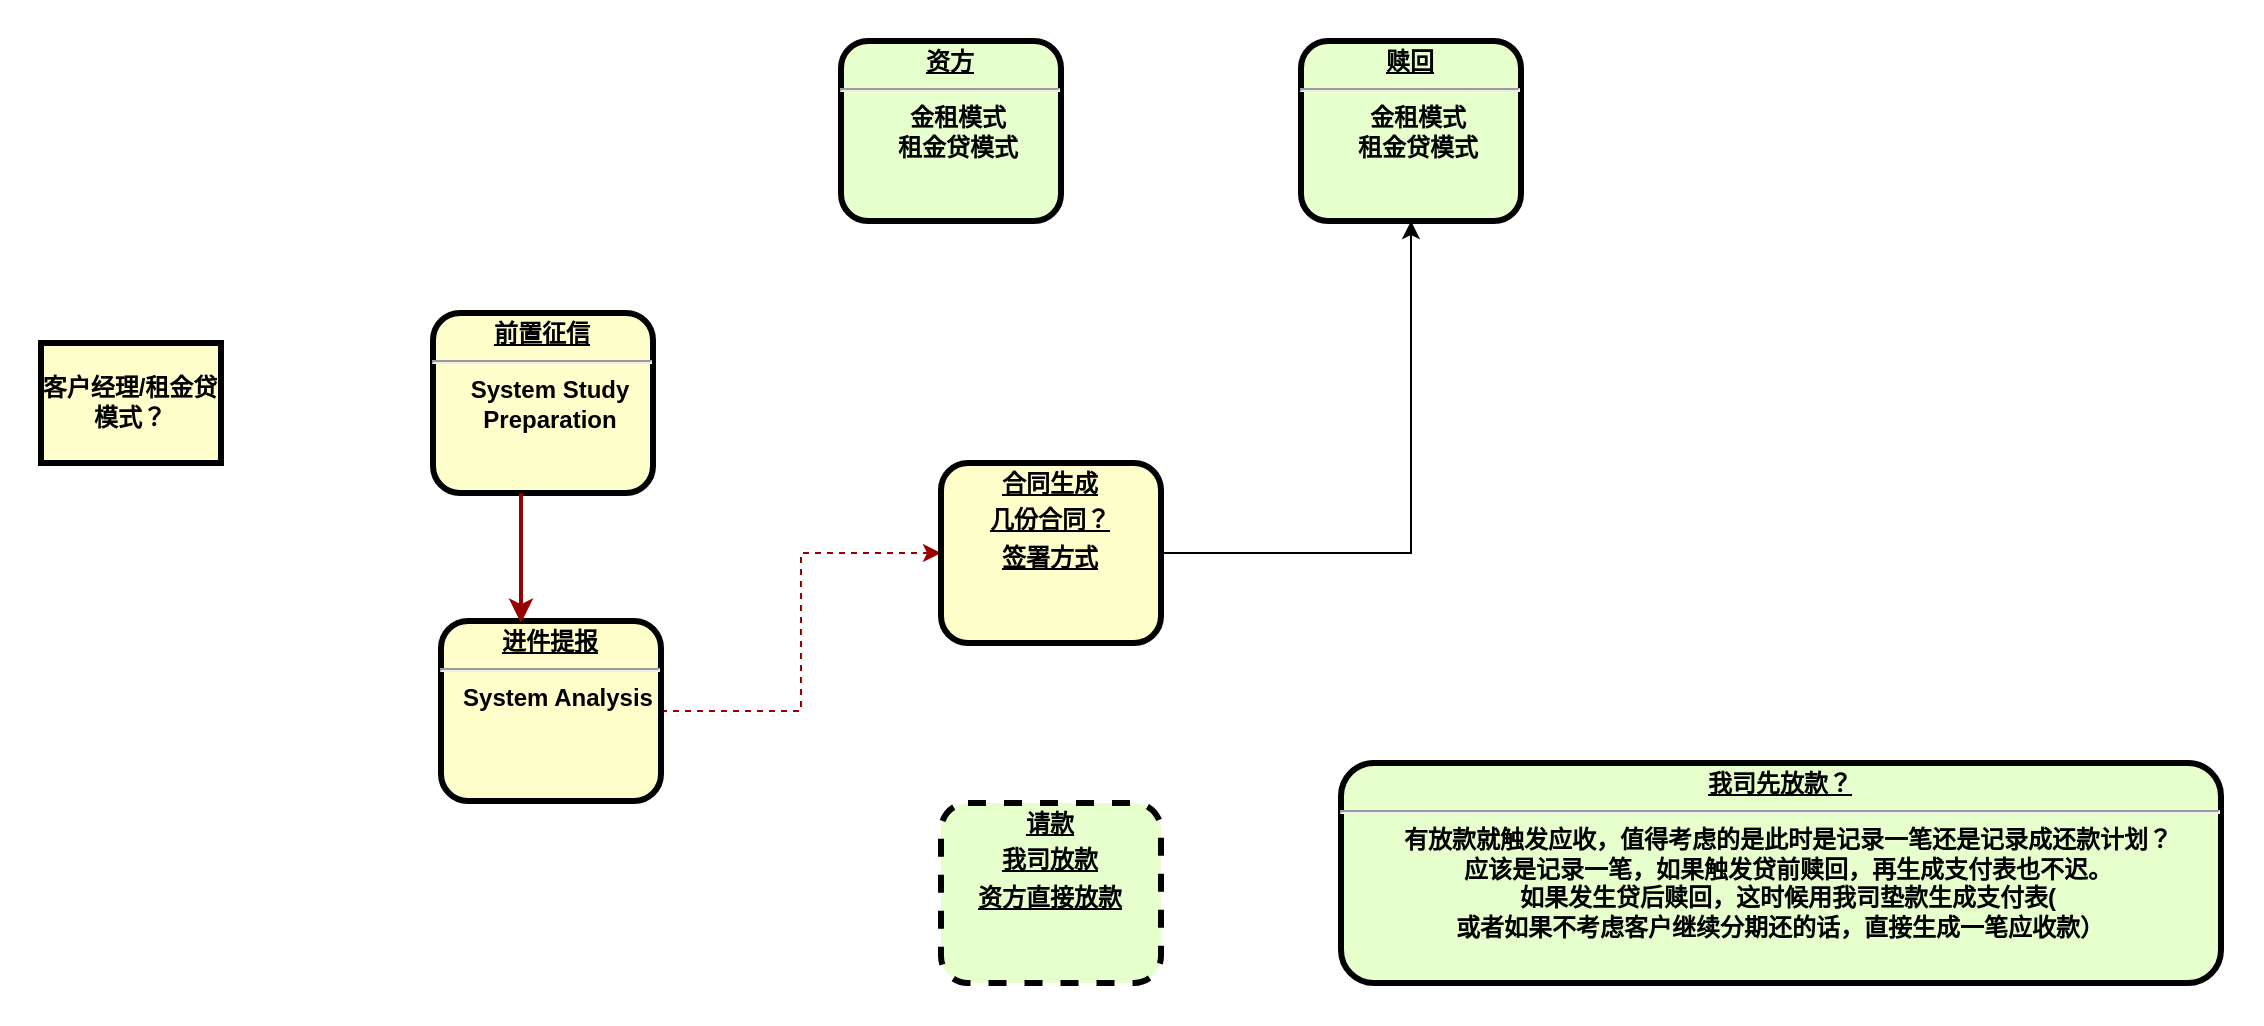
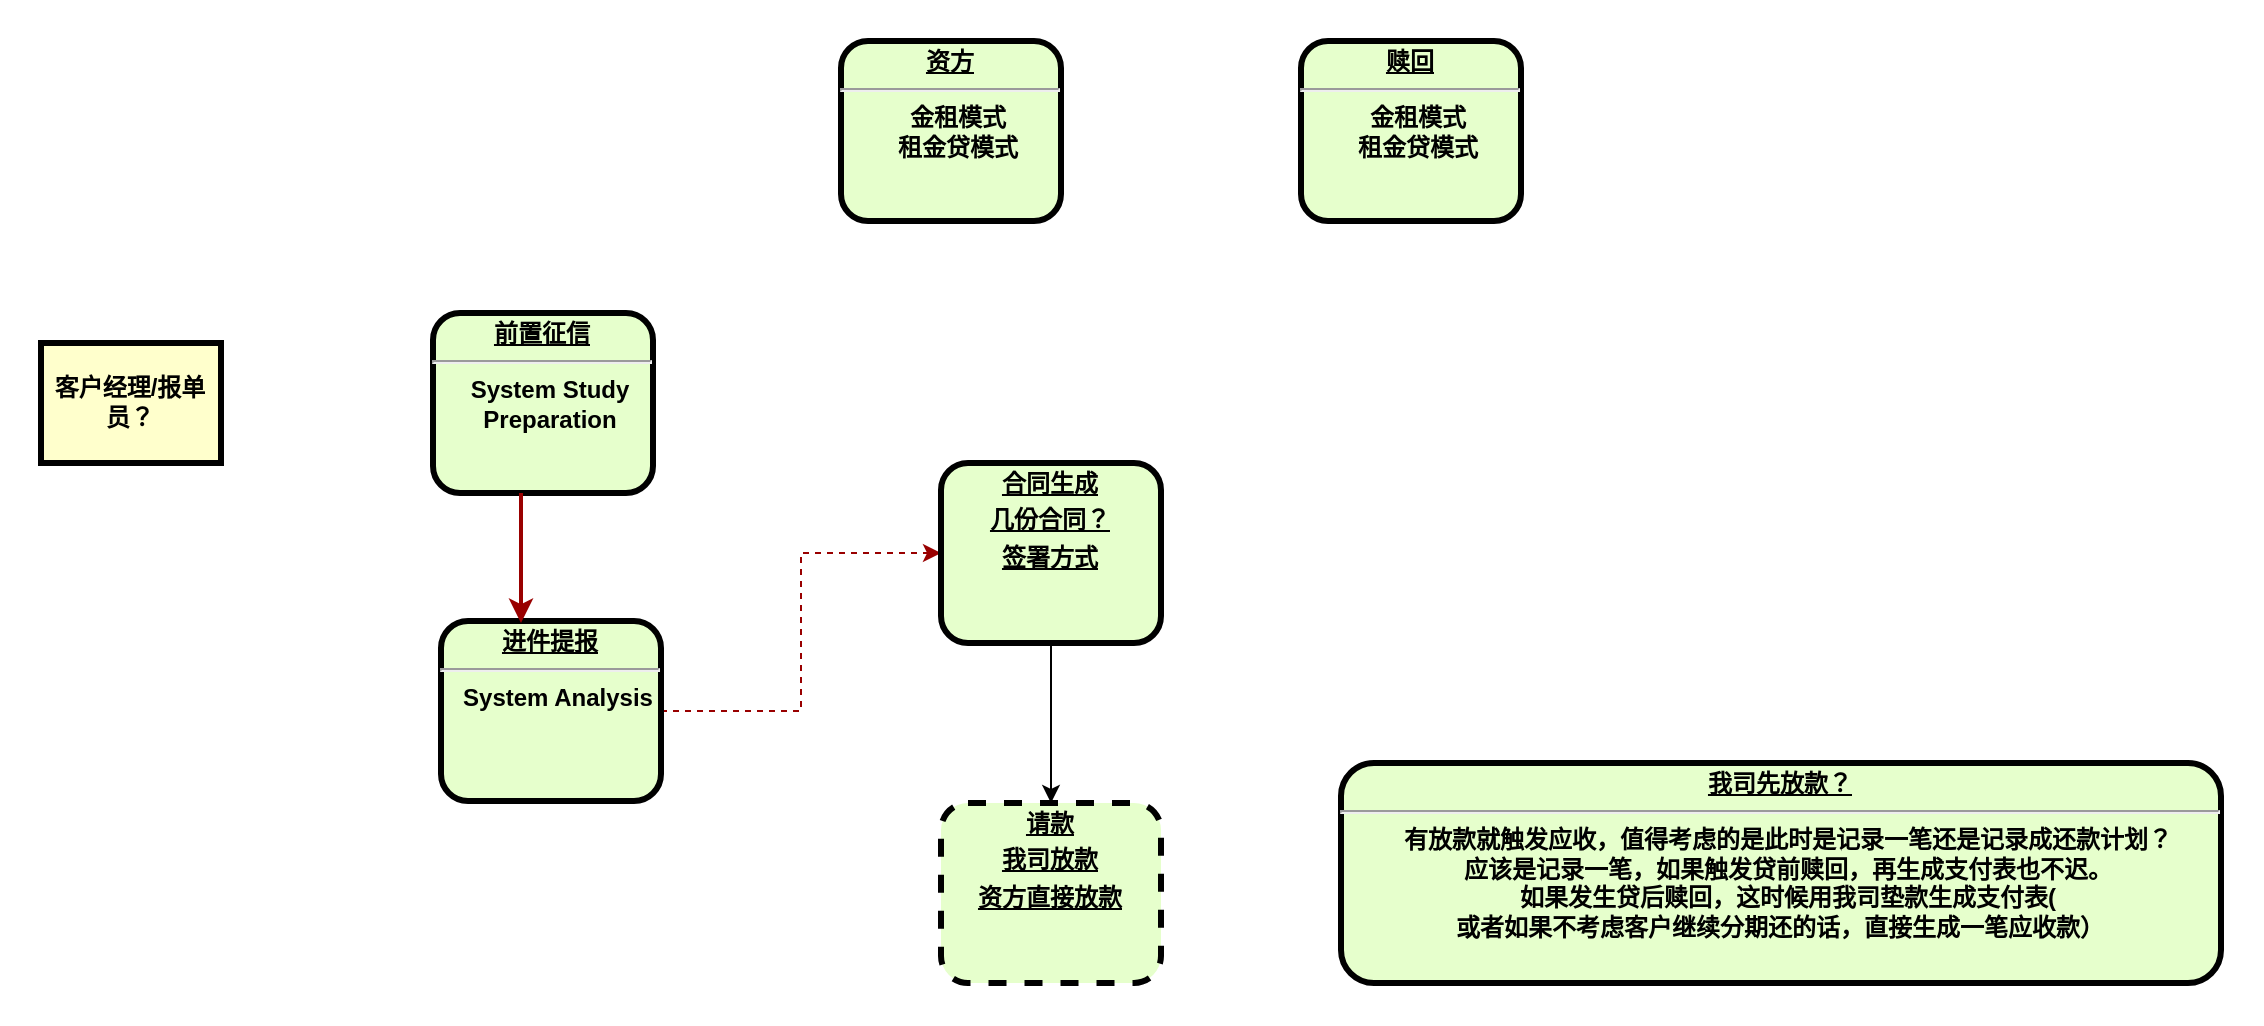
(131, 403) -> (131, 403)
(543, 403) -> (543, 403)
(1411, 518) -> (1051, 717)
(1051, 553) -> (1051, 553)
(551, 711) -> (551, 711)
